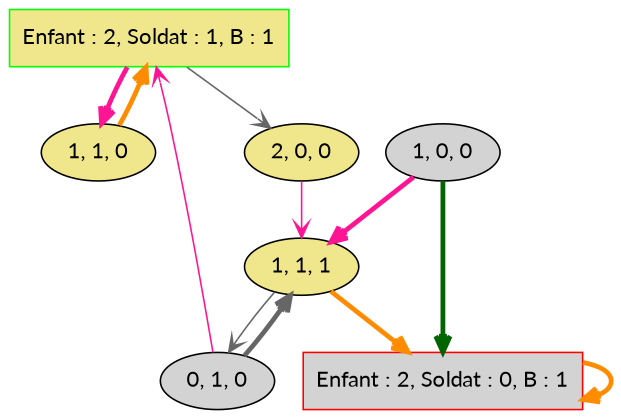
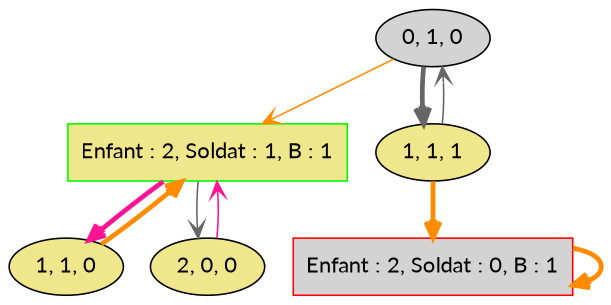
(443, 152) -> none
(302, 202) -> (218, 218)
(189, 217) -> (335, 88)
